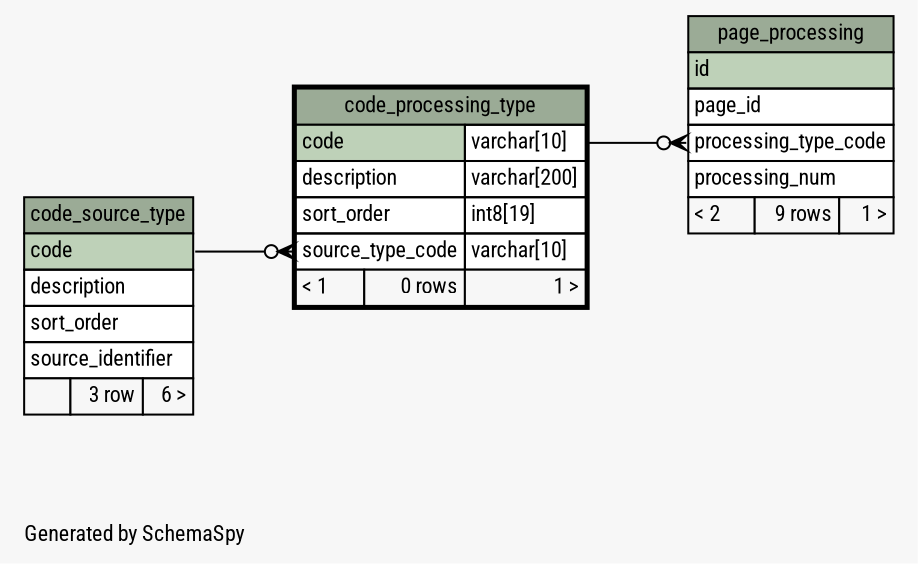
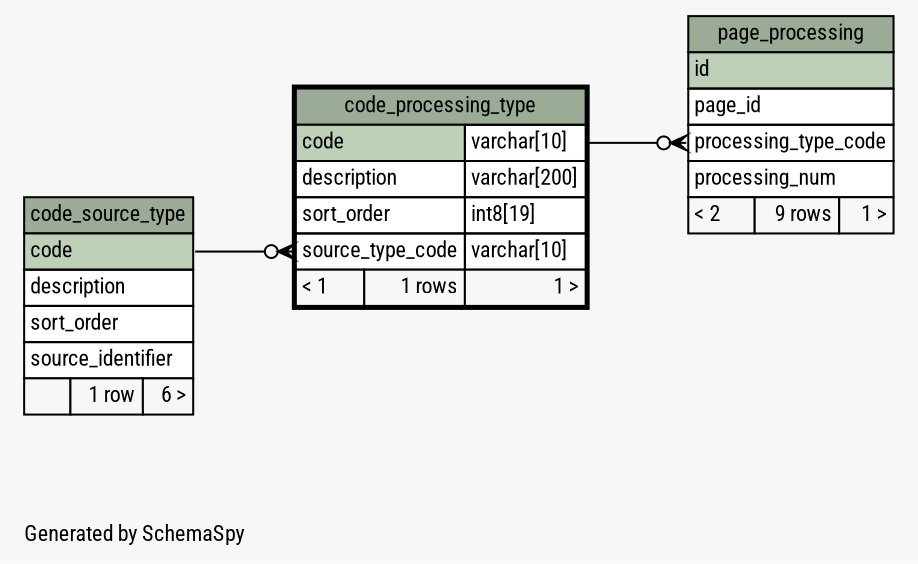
(430, 287) -> (430, 287)
(113, 395) -> (113, 395)
